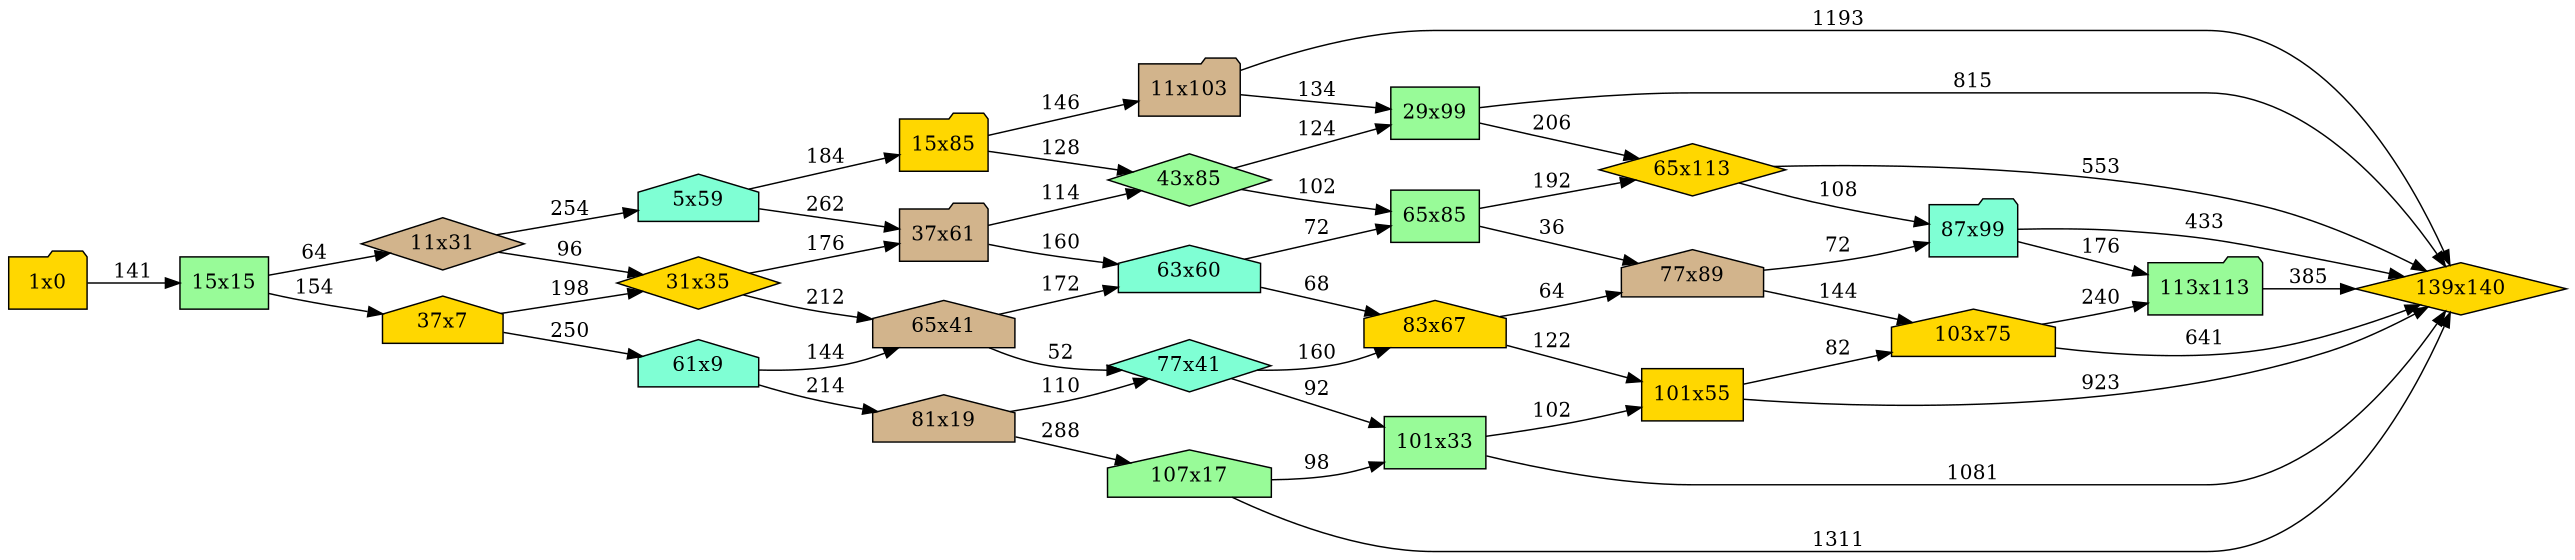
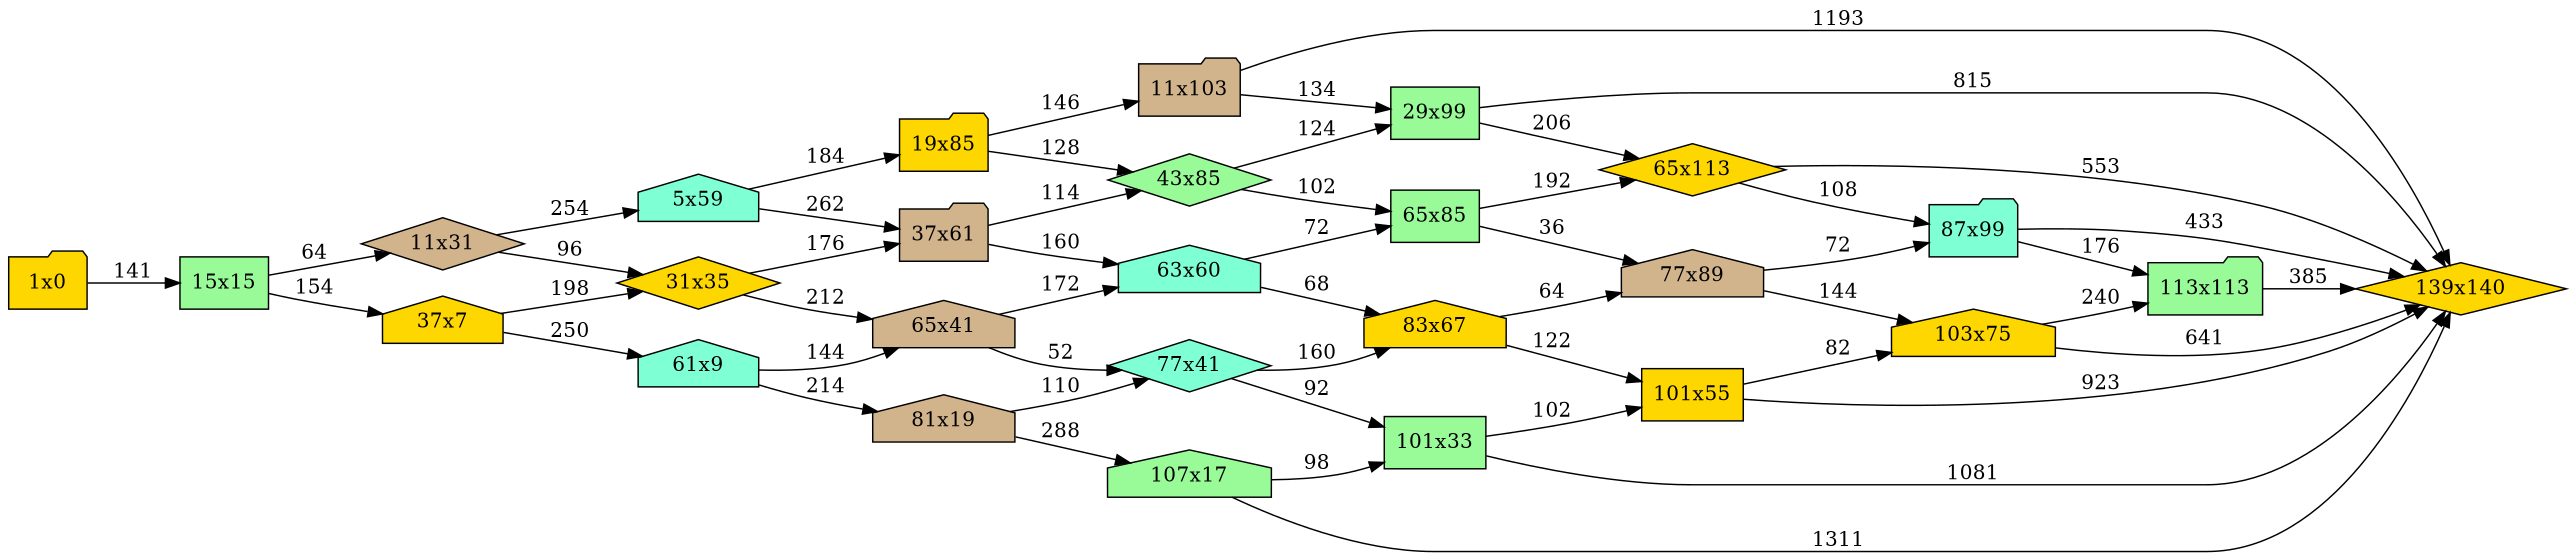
(944, 145) -> (944, 145)
